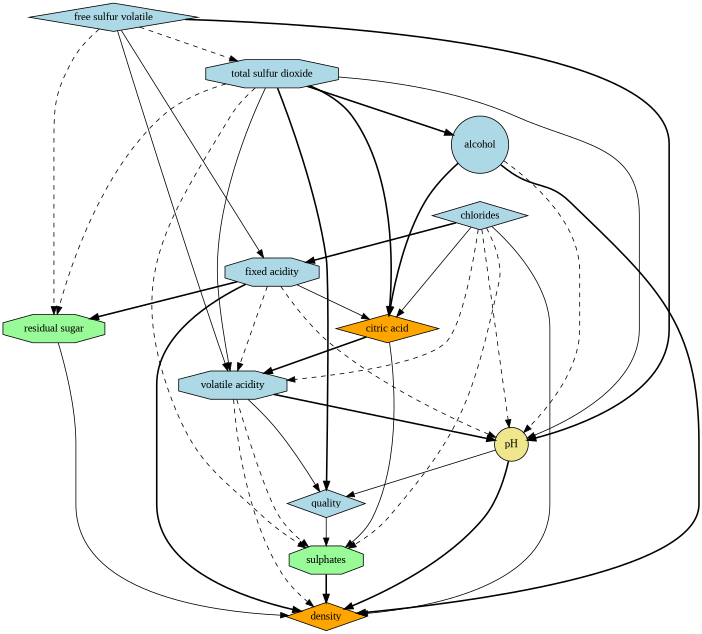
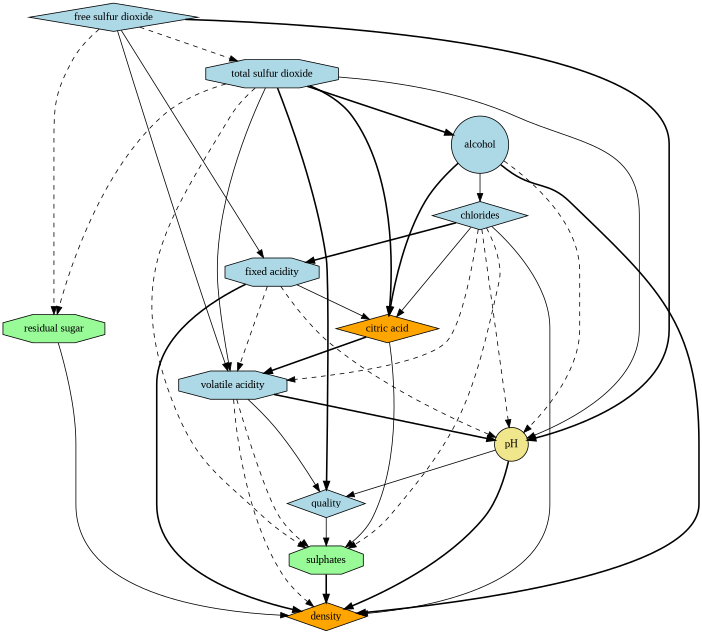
(114, 17) -> (114, 17)
none -> (480, 183)
(168, 299) -> none
